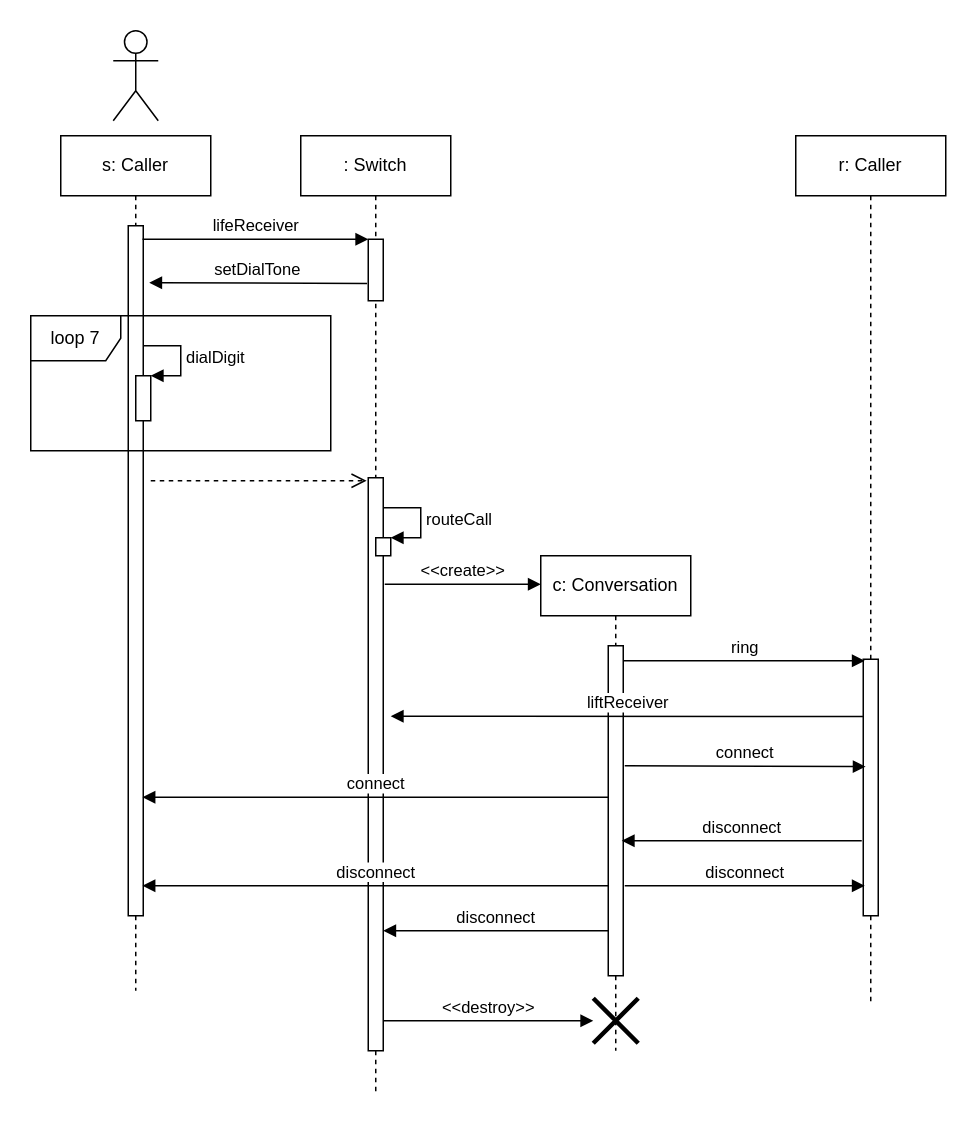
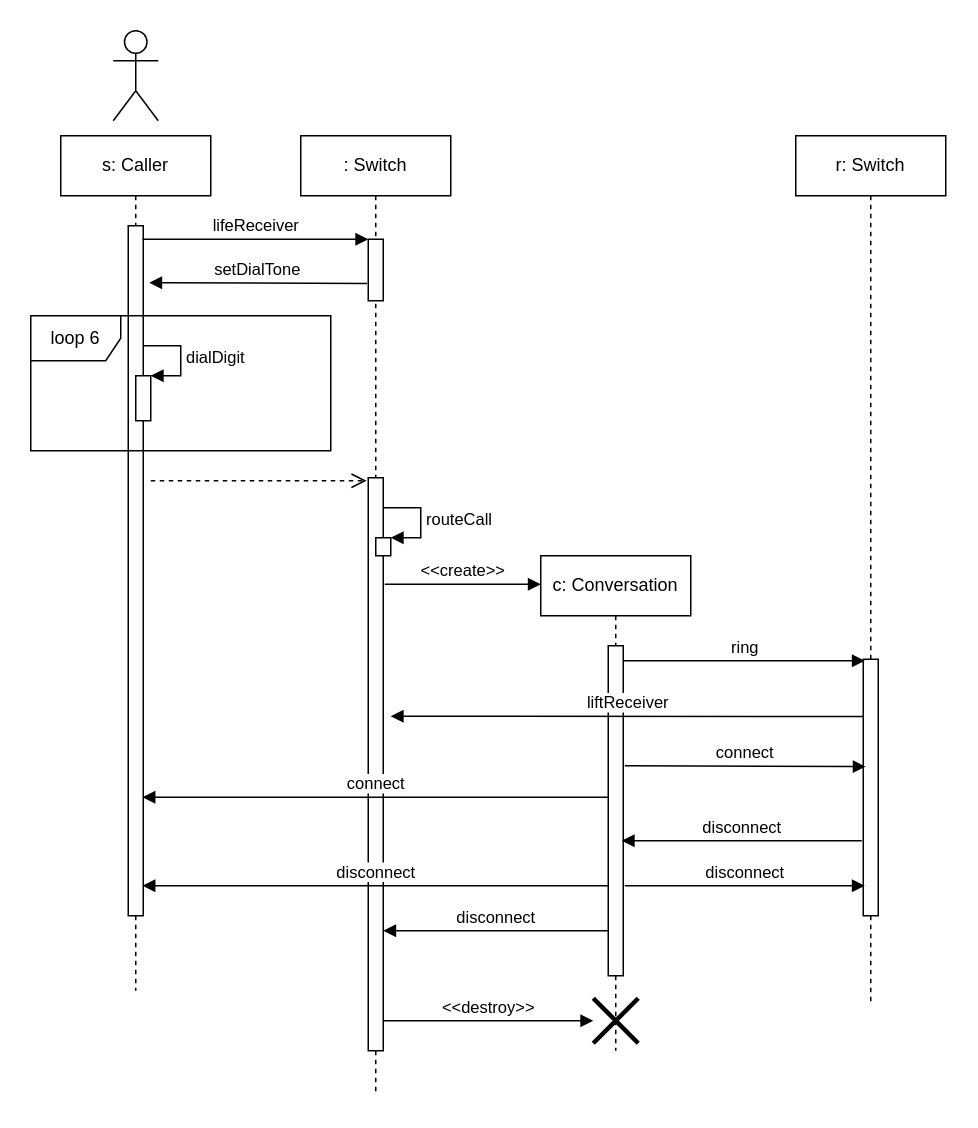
(871, 166) -> (871, 166)
(76, 338) -> (76, 338)
